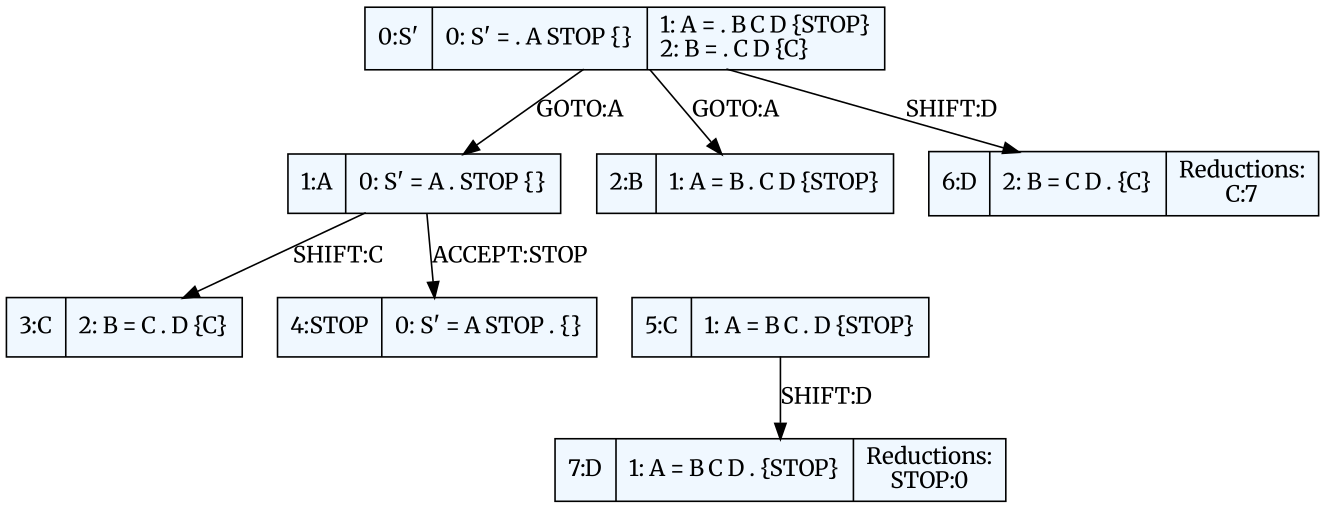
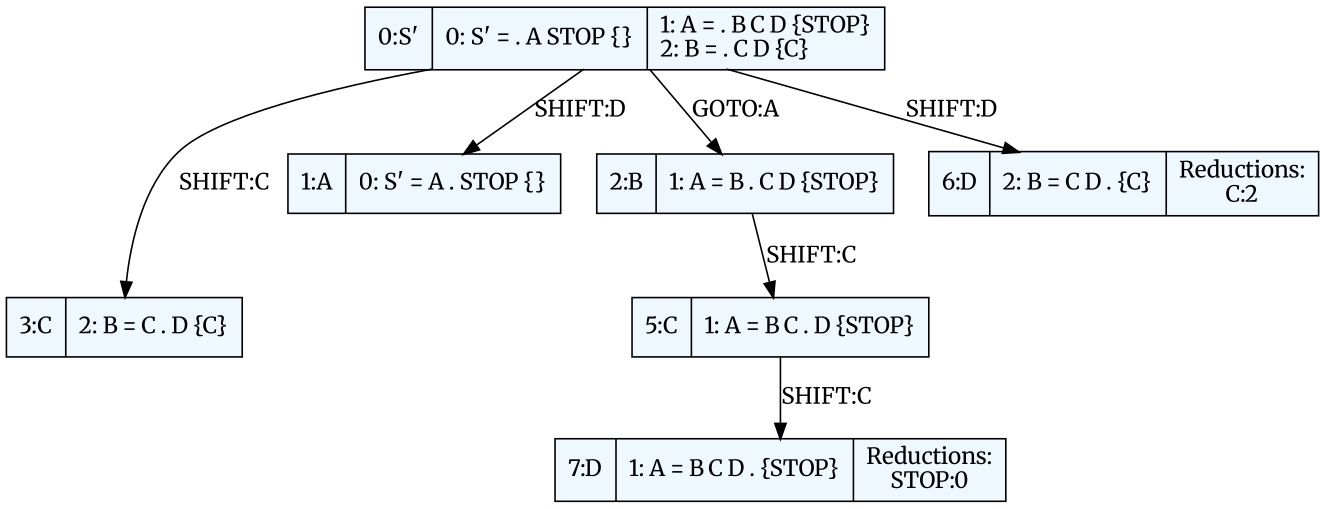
(581, 111) -> (581, 111)
(1242, 195) -> (1242, 195)
none -> (761, 247)
(282, 252) -> (234, 121)
(437, 327) -> none
(827, 398) -> (827, 398)
